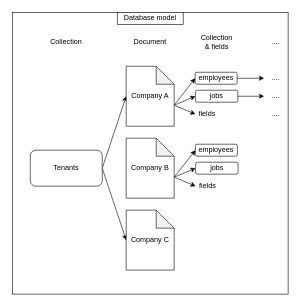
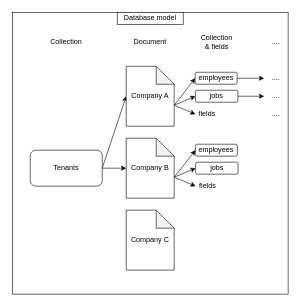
(114, 202) -> (120, 168)
